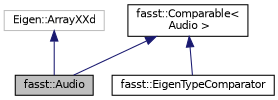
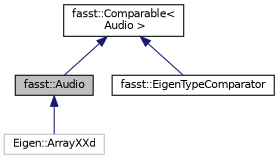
(54, 58) -> (54, 120)
